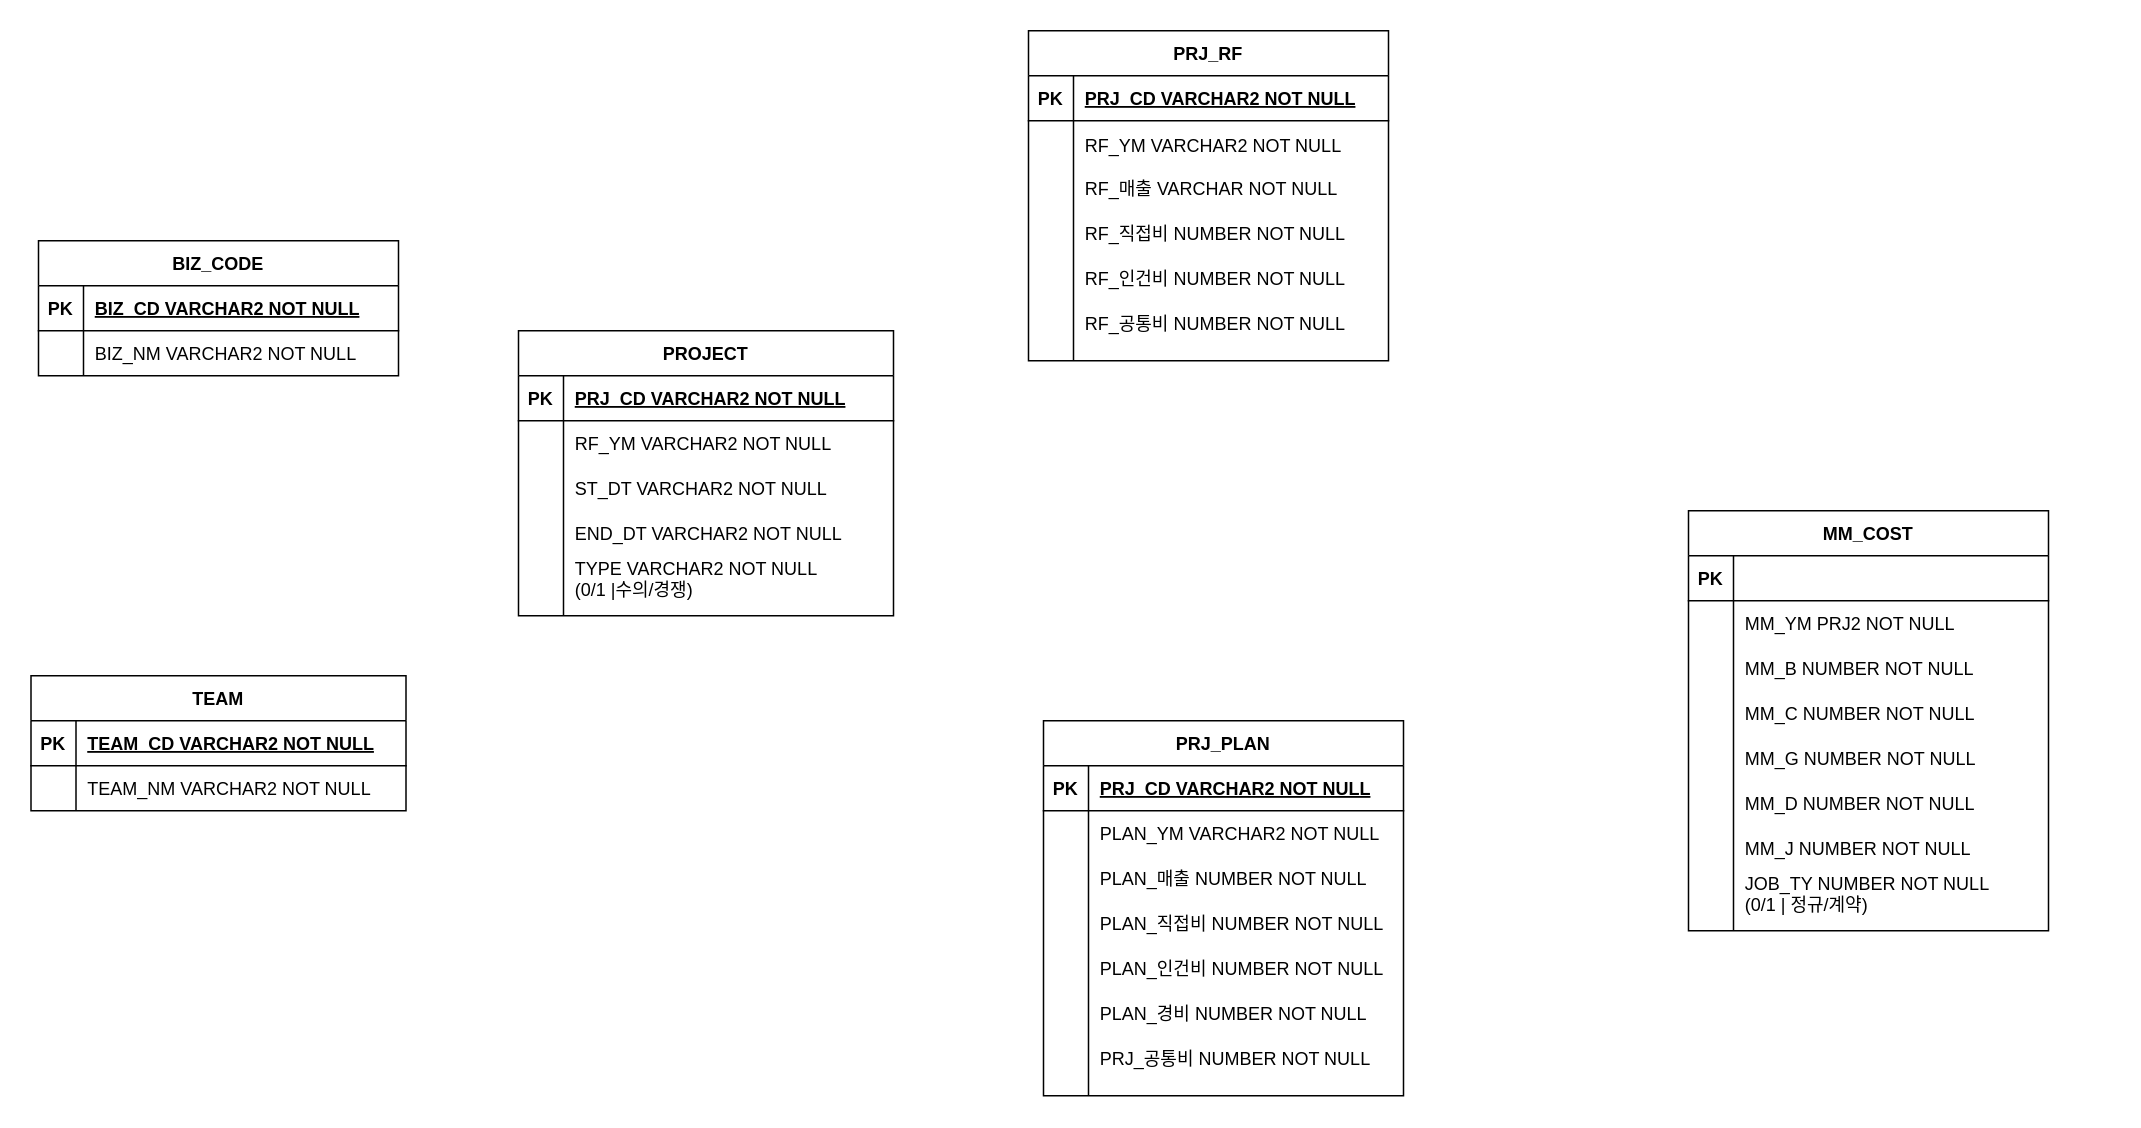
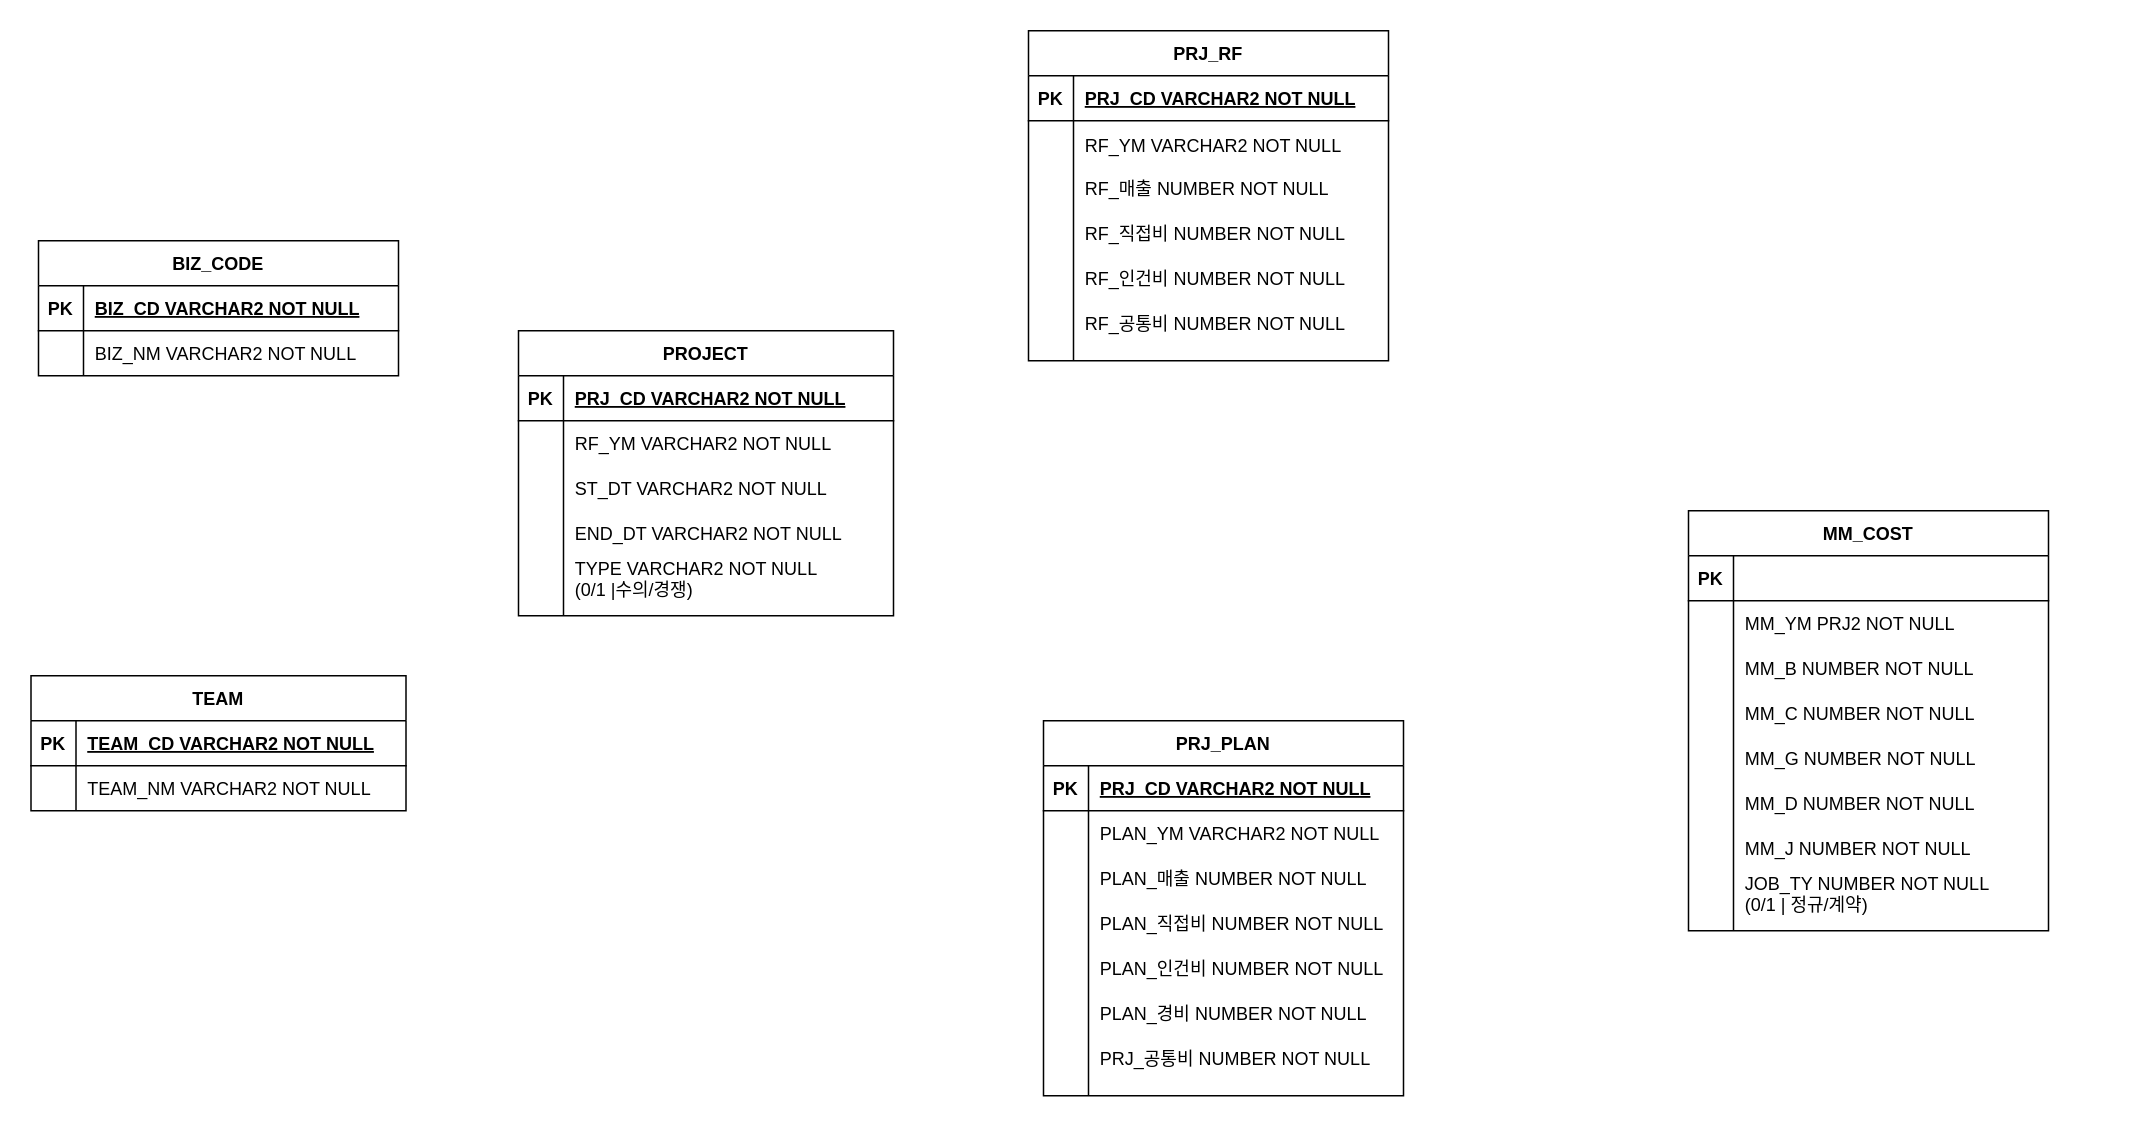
(1196, 189) -> (1191, 189)
